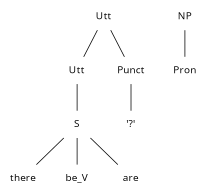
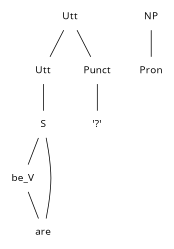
(23, 178) -> none
none -> (33, 205)
